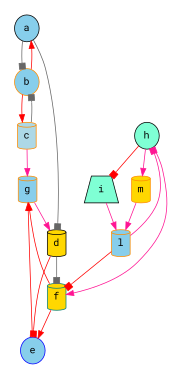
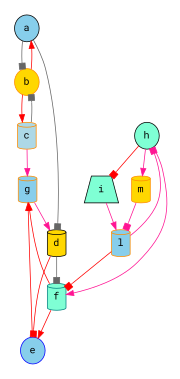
(27, 82) -> (27, 82)
(132, 213) -> (132, 213)
(57, 297) -> (57, 297)
